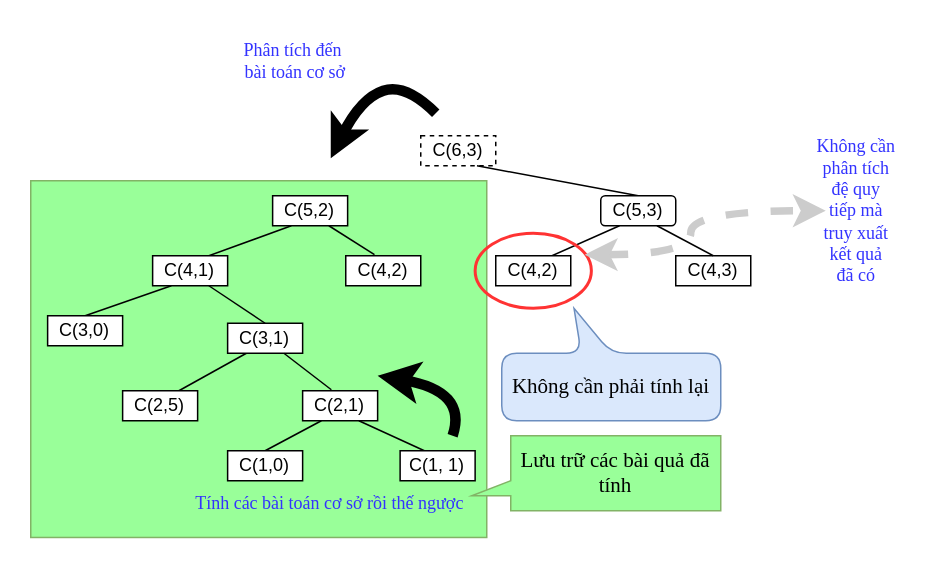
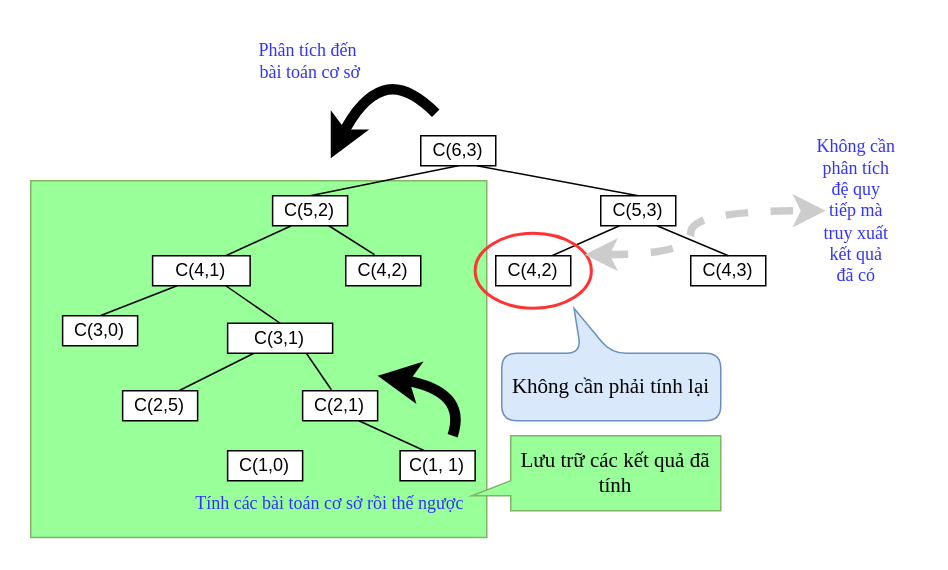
(295, 61) -> (310, 61)
(458, 151) -> (458, 151)
none -> (385, 181)
(638, 211) -> (638, 211)
(190, 271) -> (201, 271)
(713, 271) -> (728, 271)
(85, 331) -> (100, 331)
(265, 338) -> (280, 338)
(294, 436) -> none
(616, 473) -> (616, 473)
